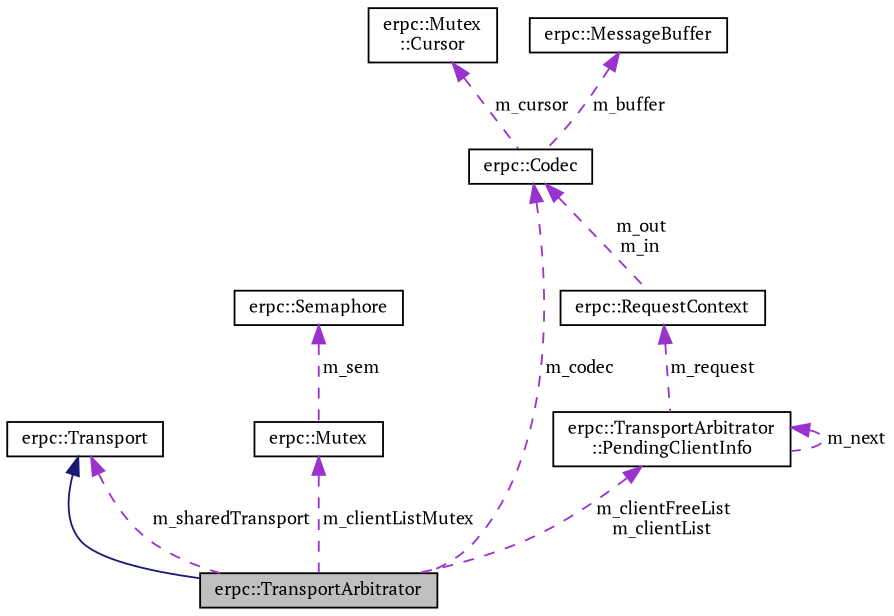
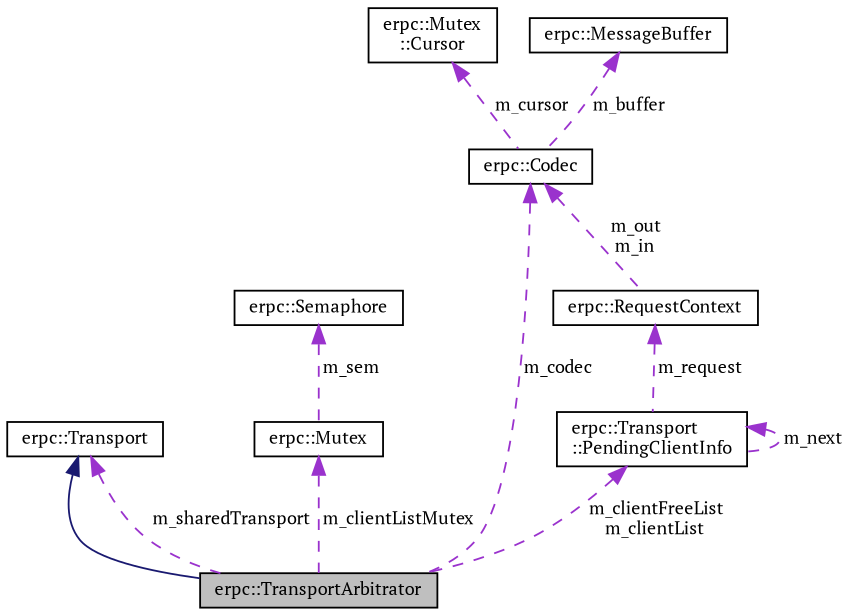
(672, 439) -> (652, 439)
